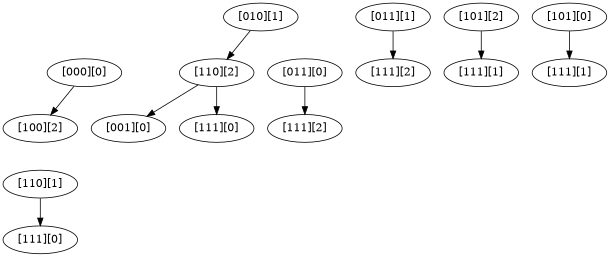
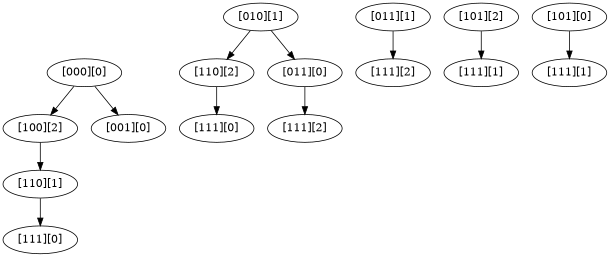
none -> (280, 42)
(176, 99) -> (104, 98)
none -> (40, 152)
